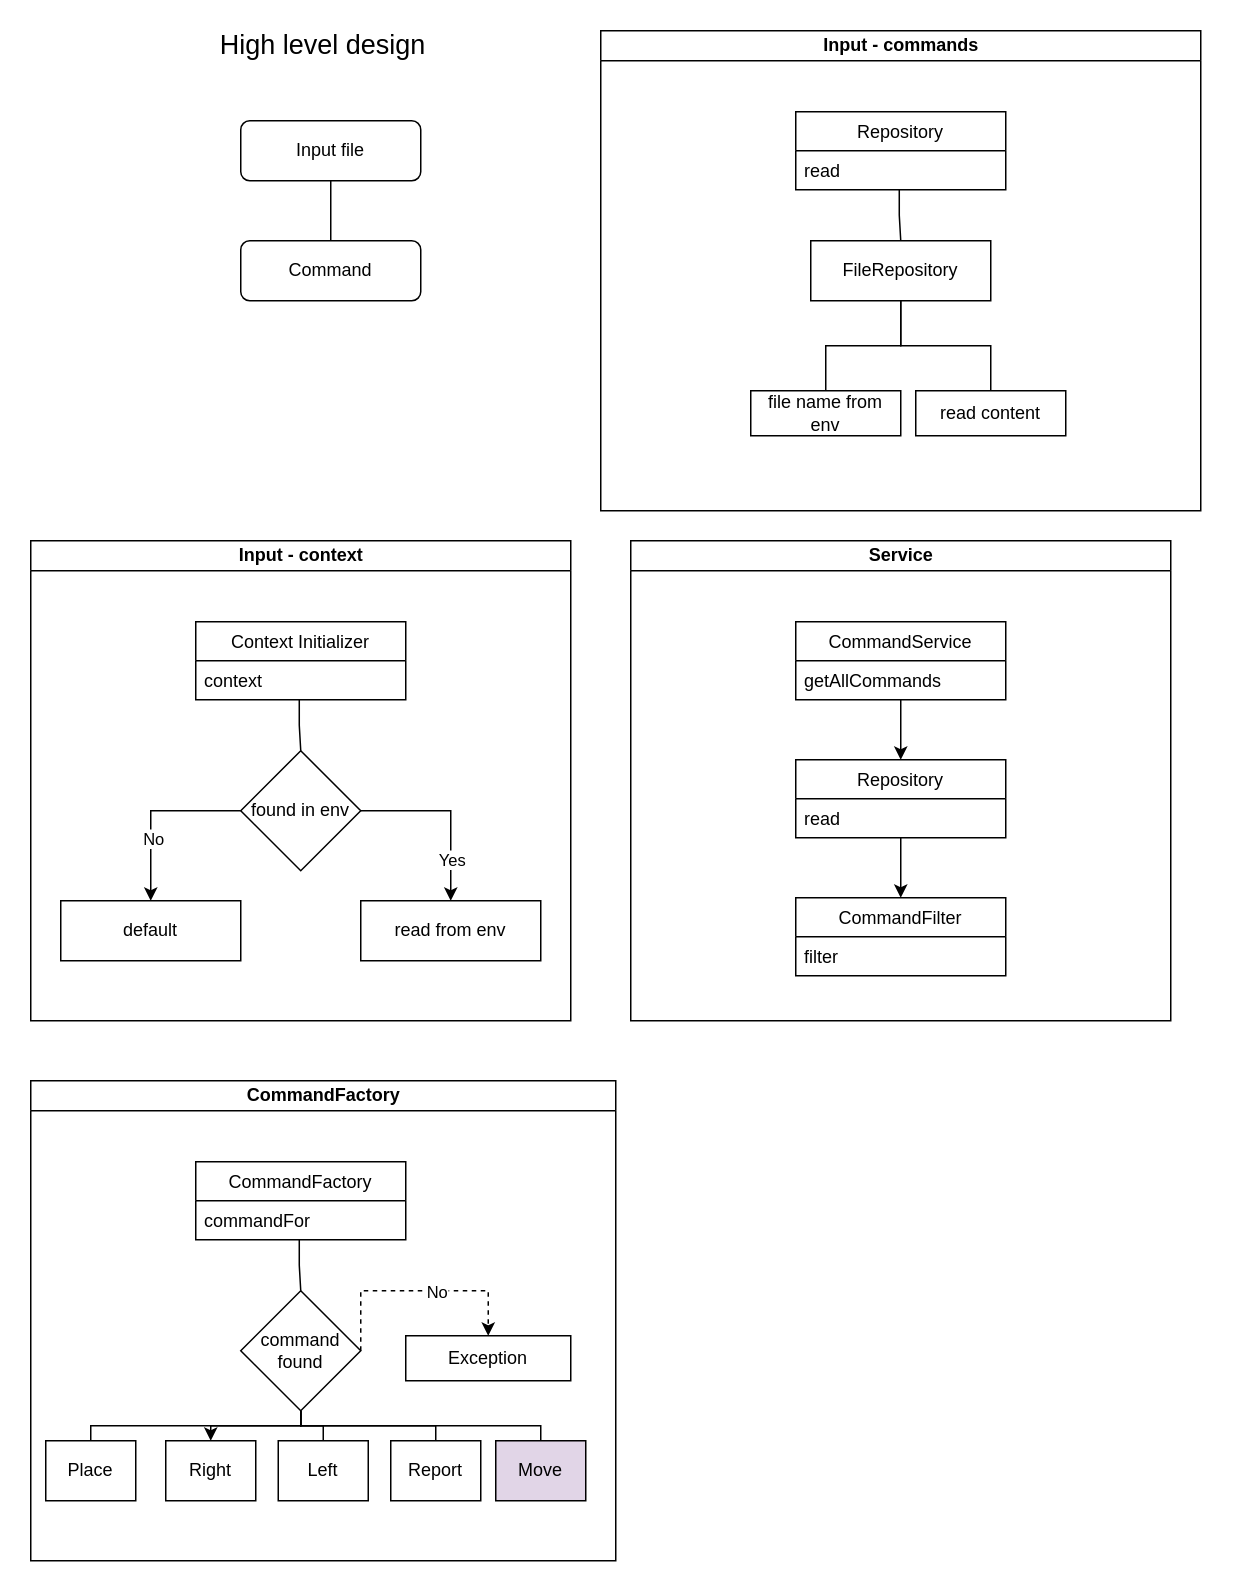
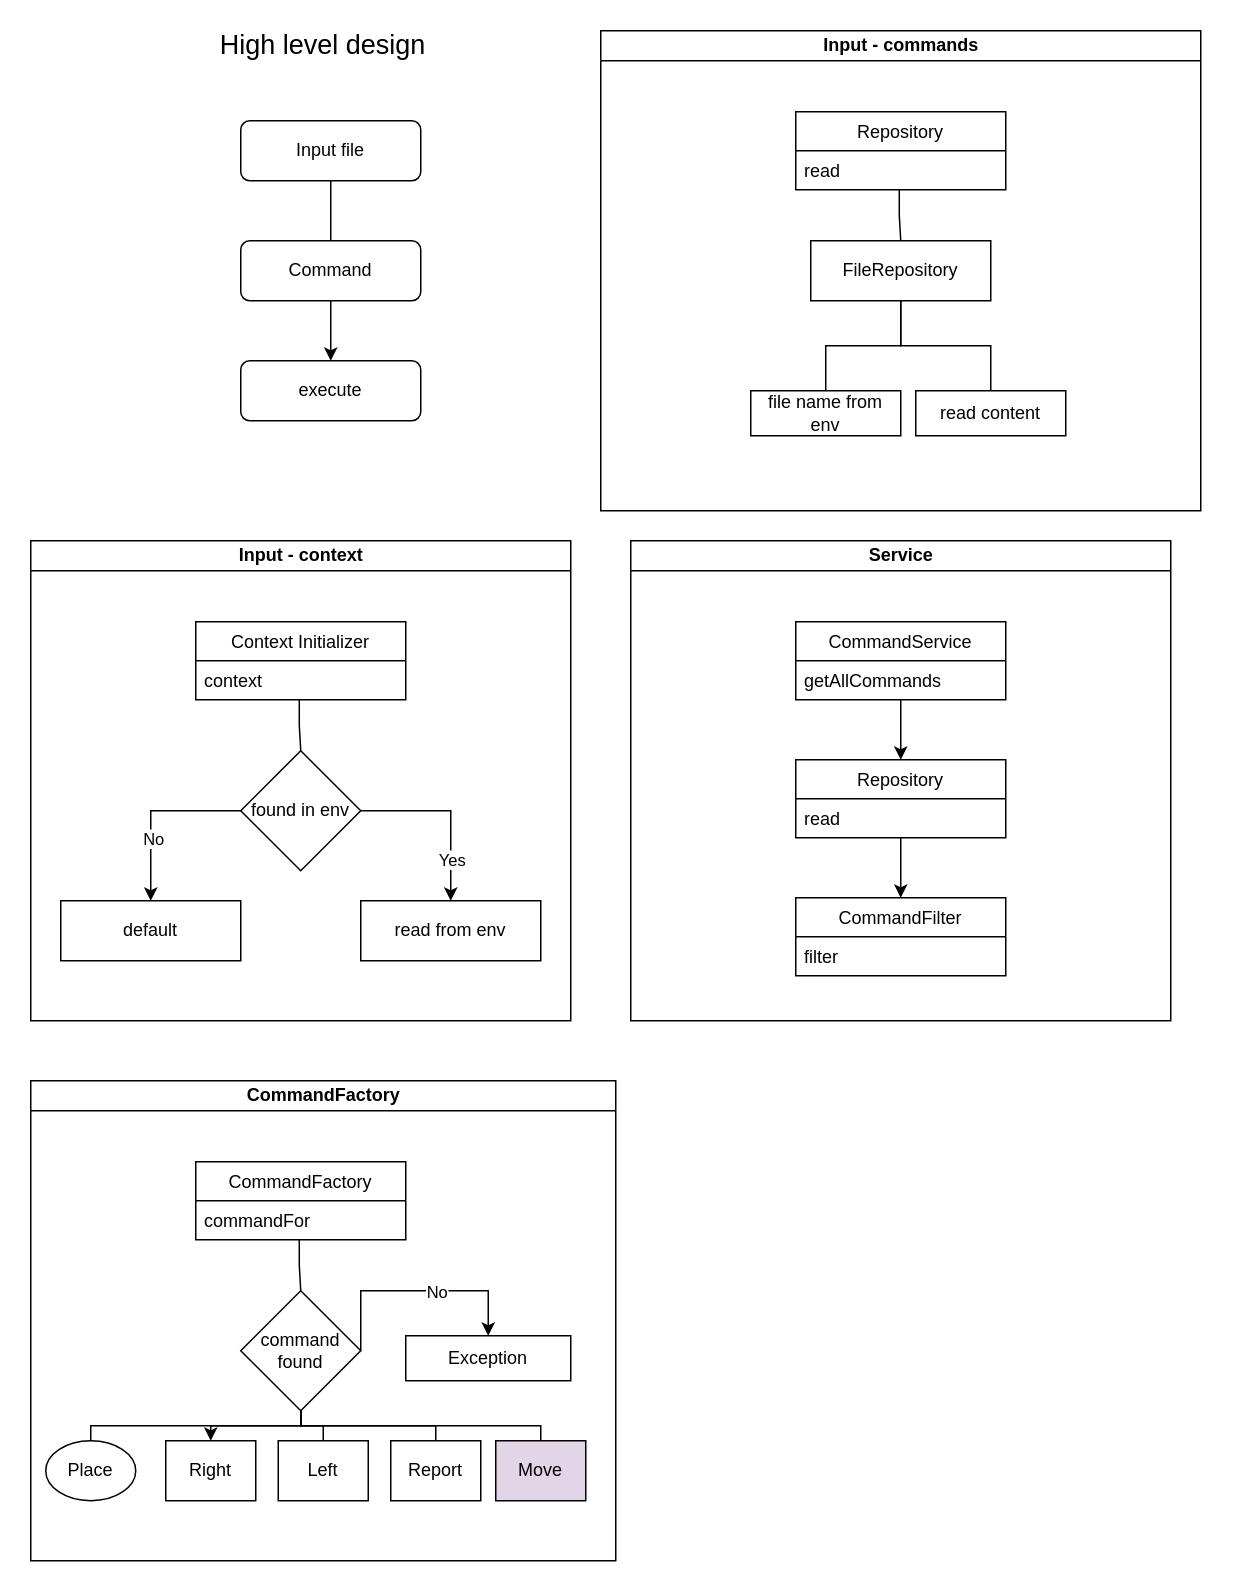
none -> (331, 326)
none -> (331, 391)
(366, 1291) -> (366, 1291)
(91, 1471) -> (91, 1471)
